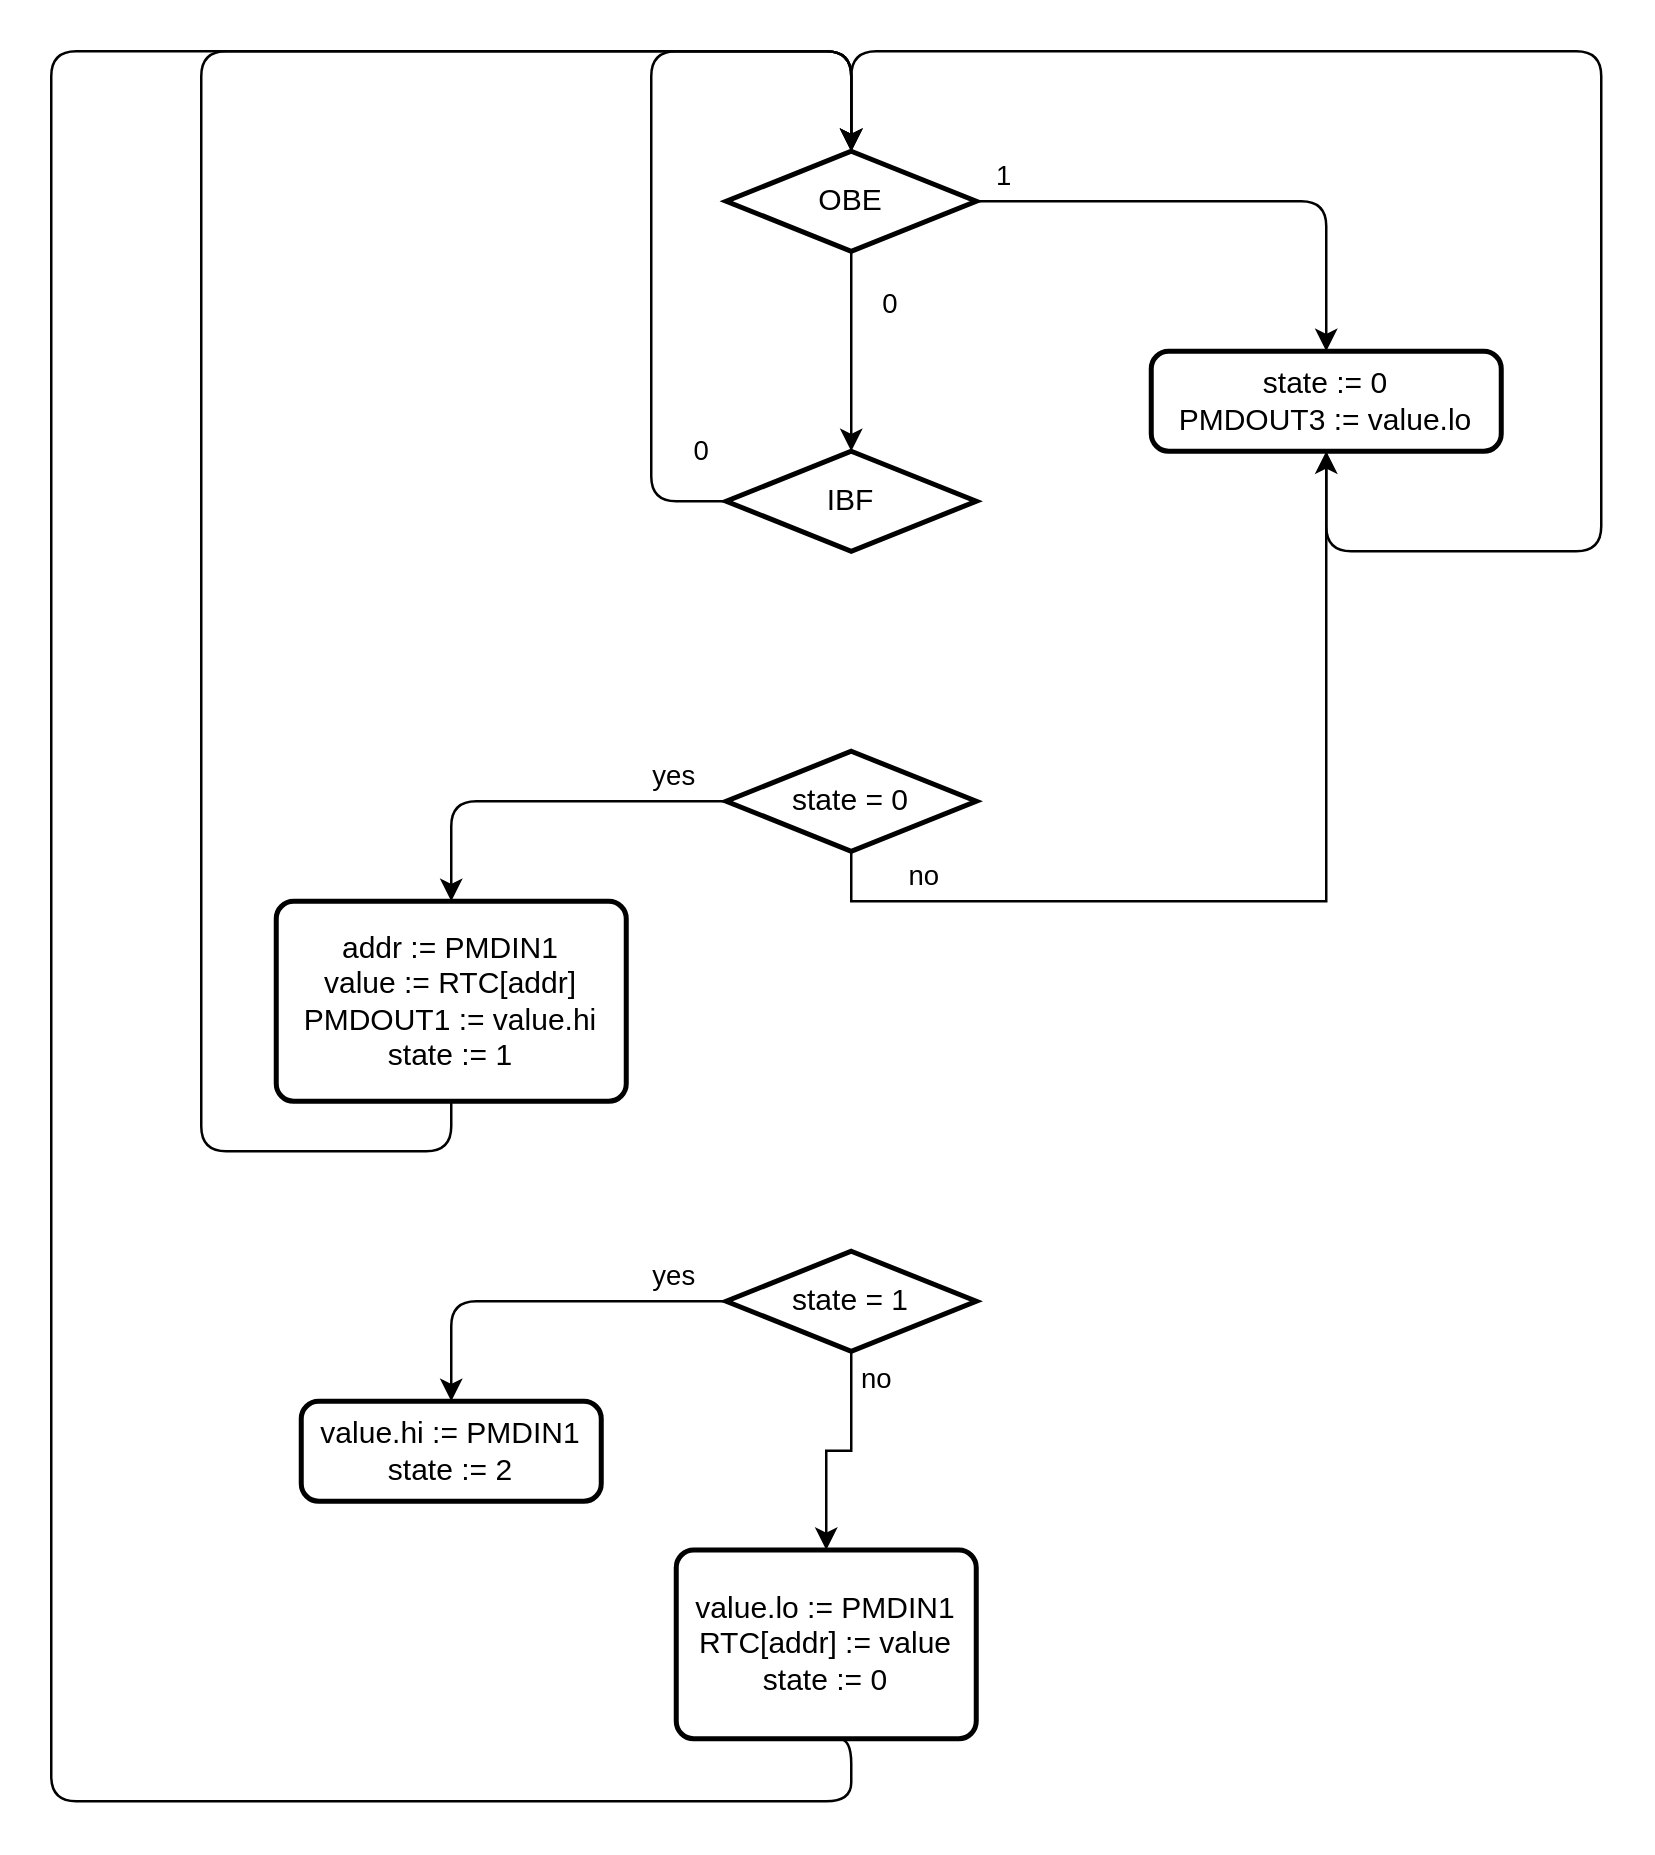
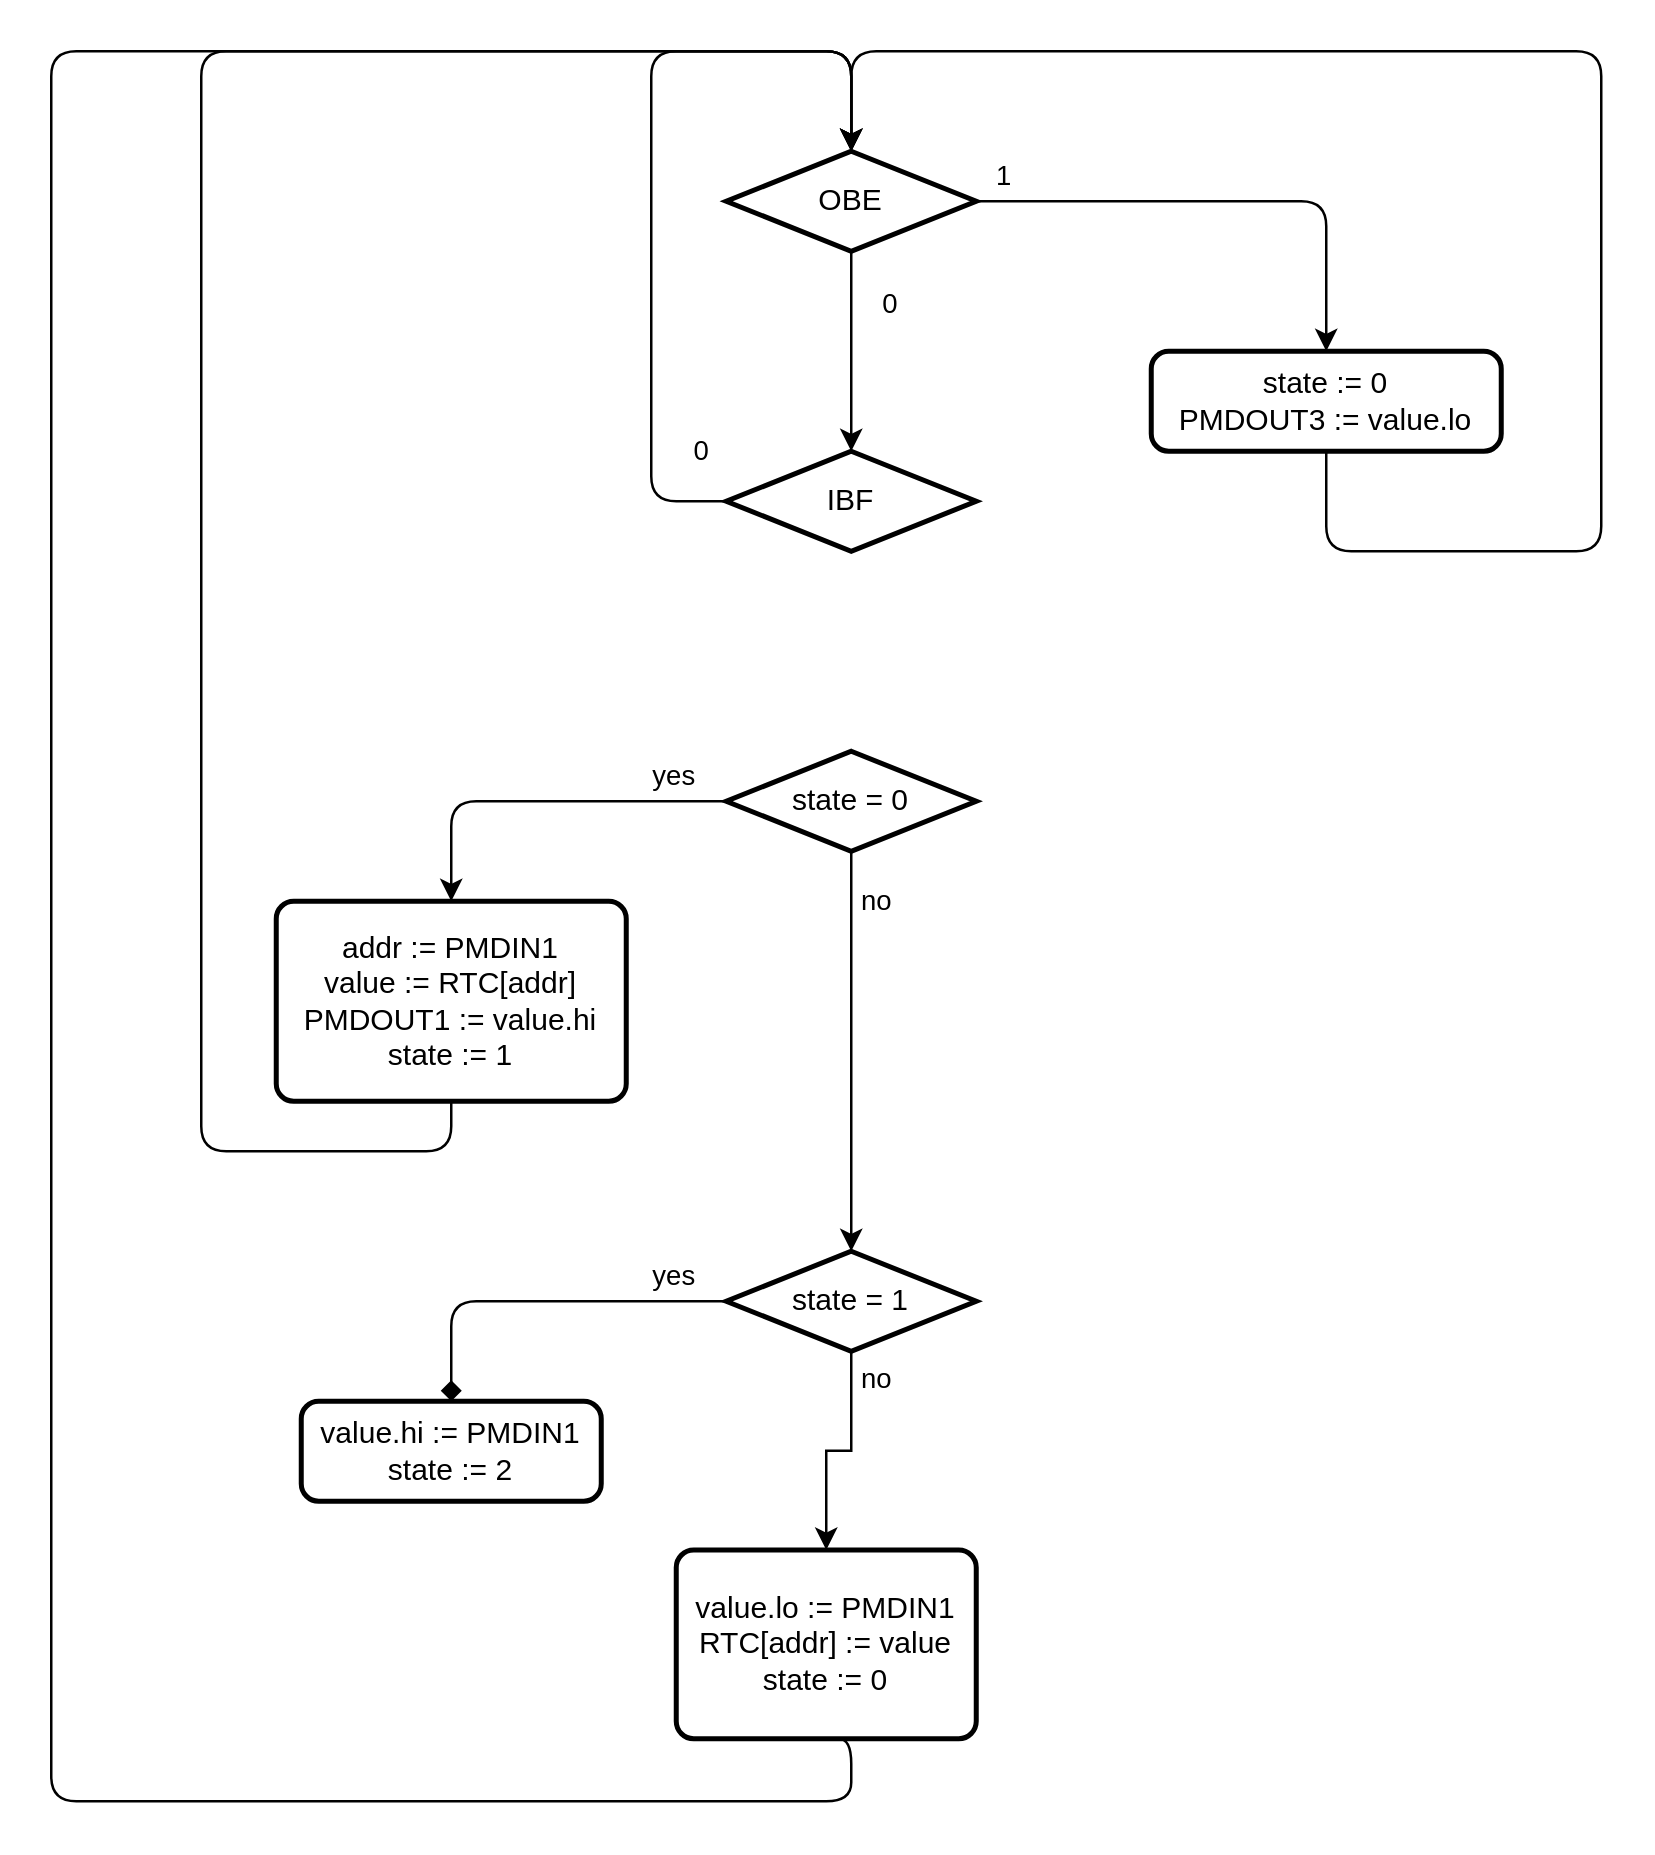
(1267, 901) -> (851, 1066)
(451, 1382) -> (451, 1381)
